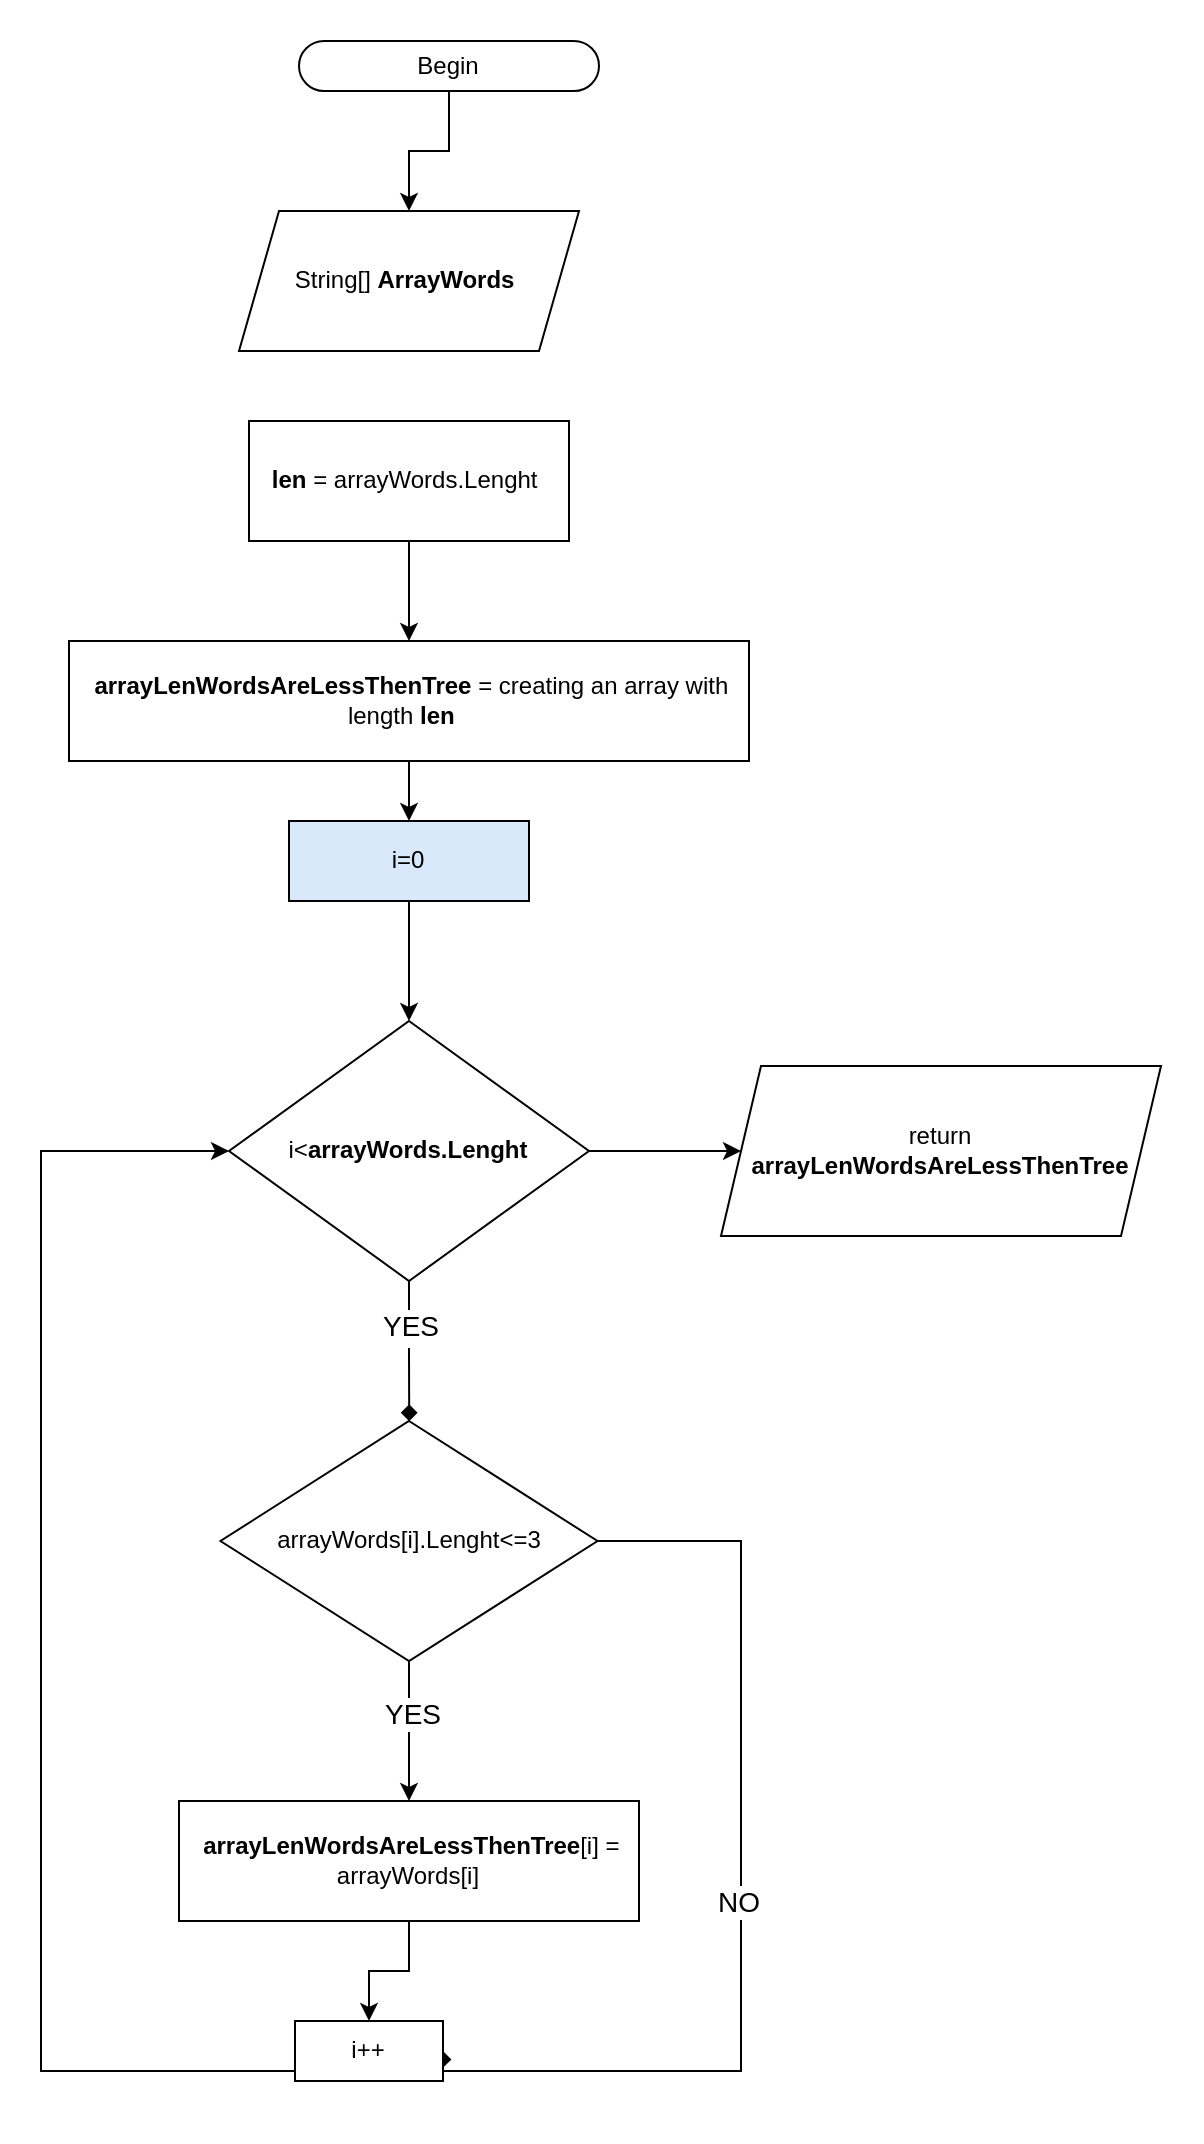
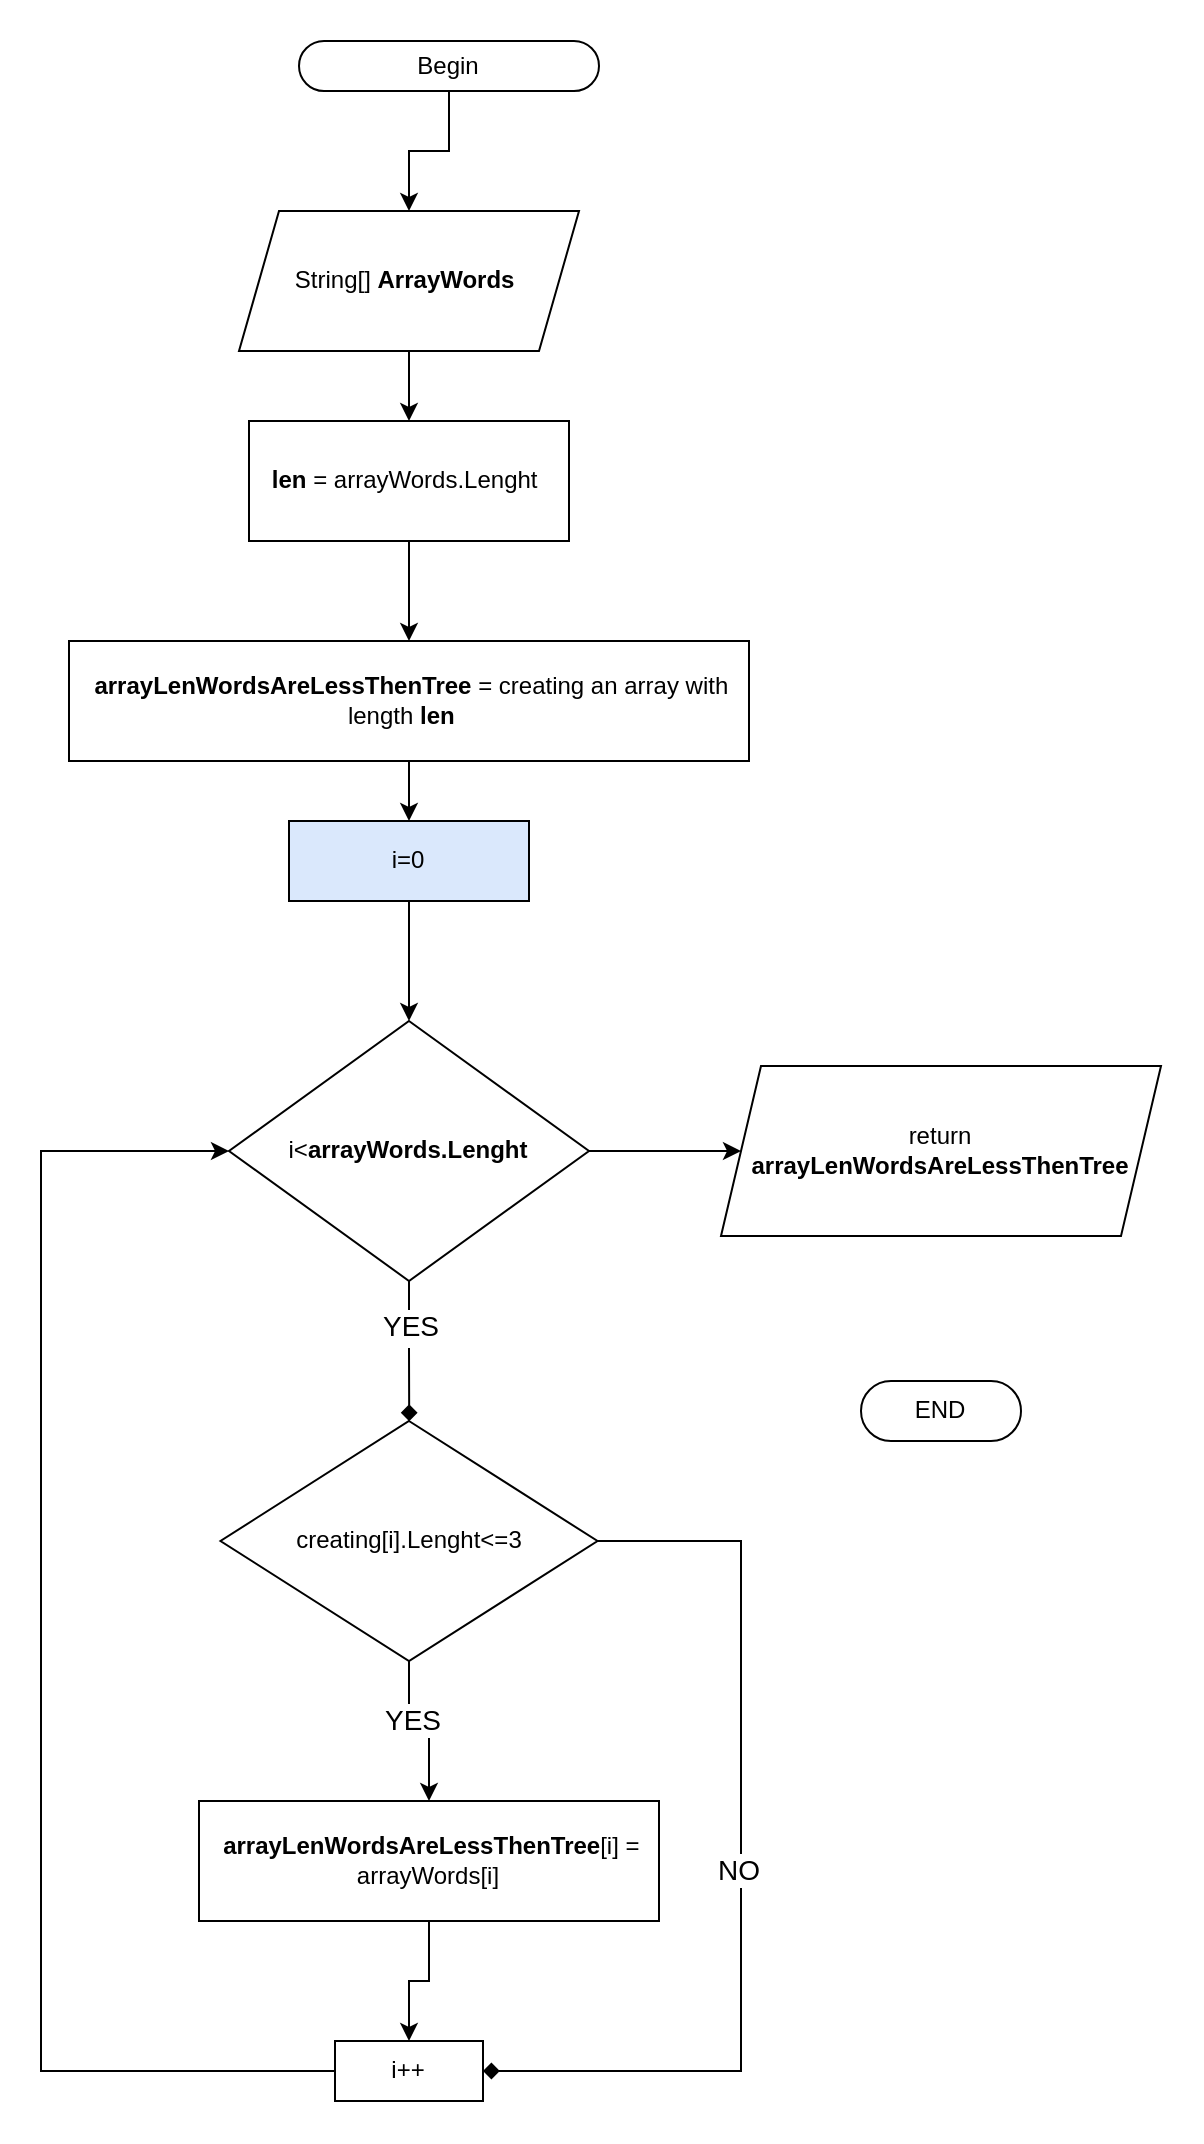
none -> (409, 389)
none -> (941, 1411)
(410, 1541) -> (410, 1541)
(409, 1861) -> (429, 1861)
(369, 2051) -> (409, 2071)
